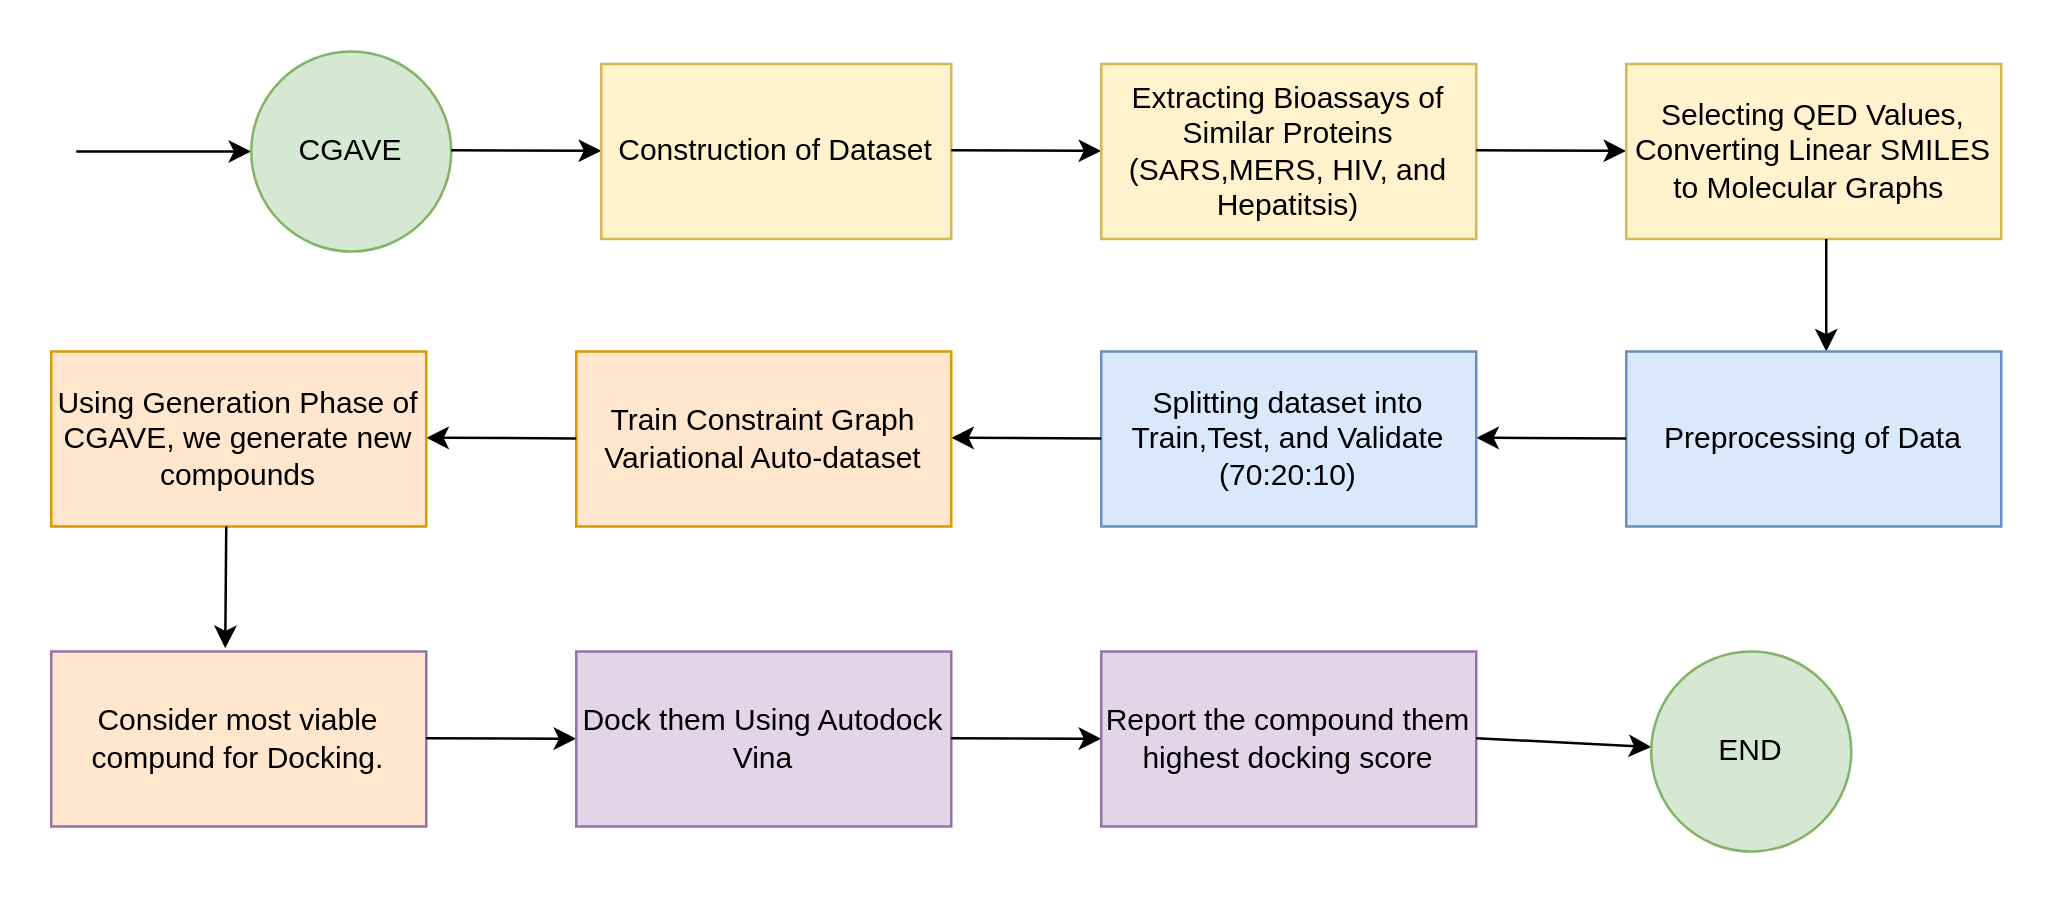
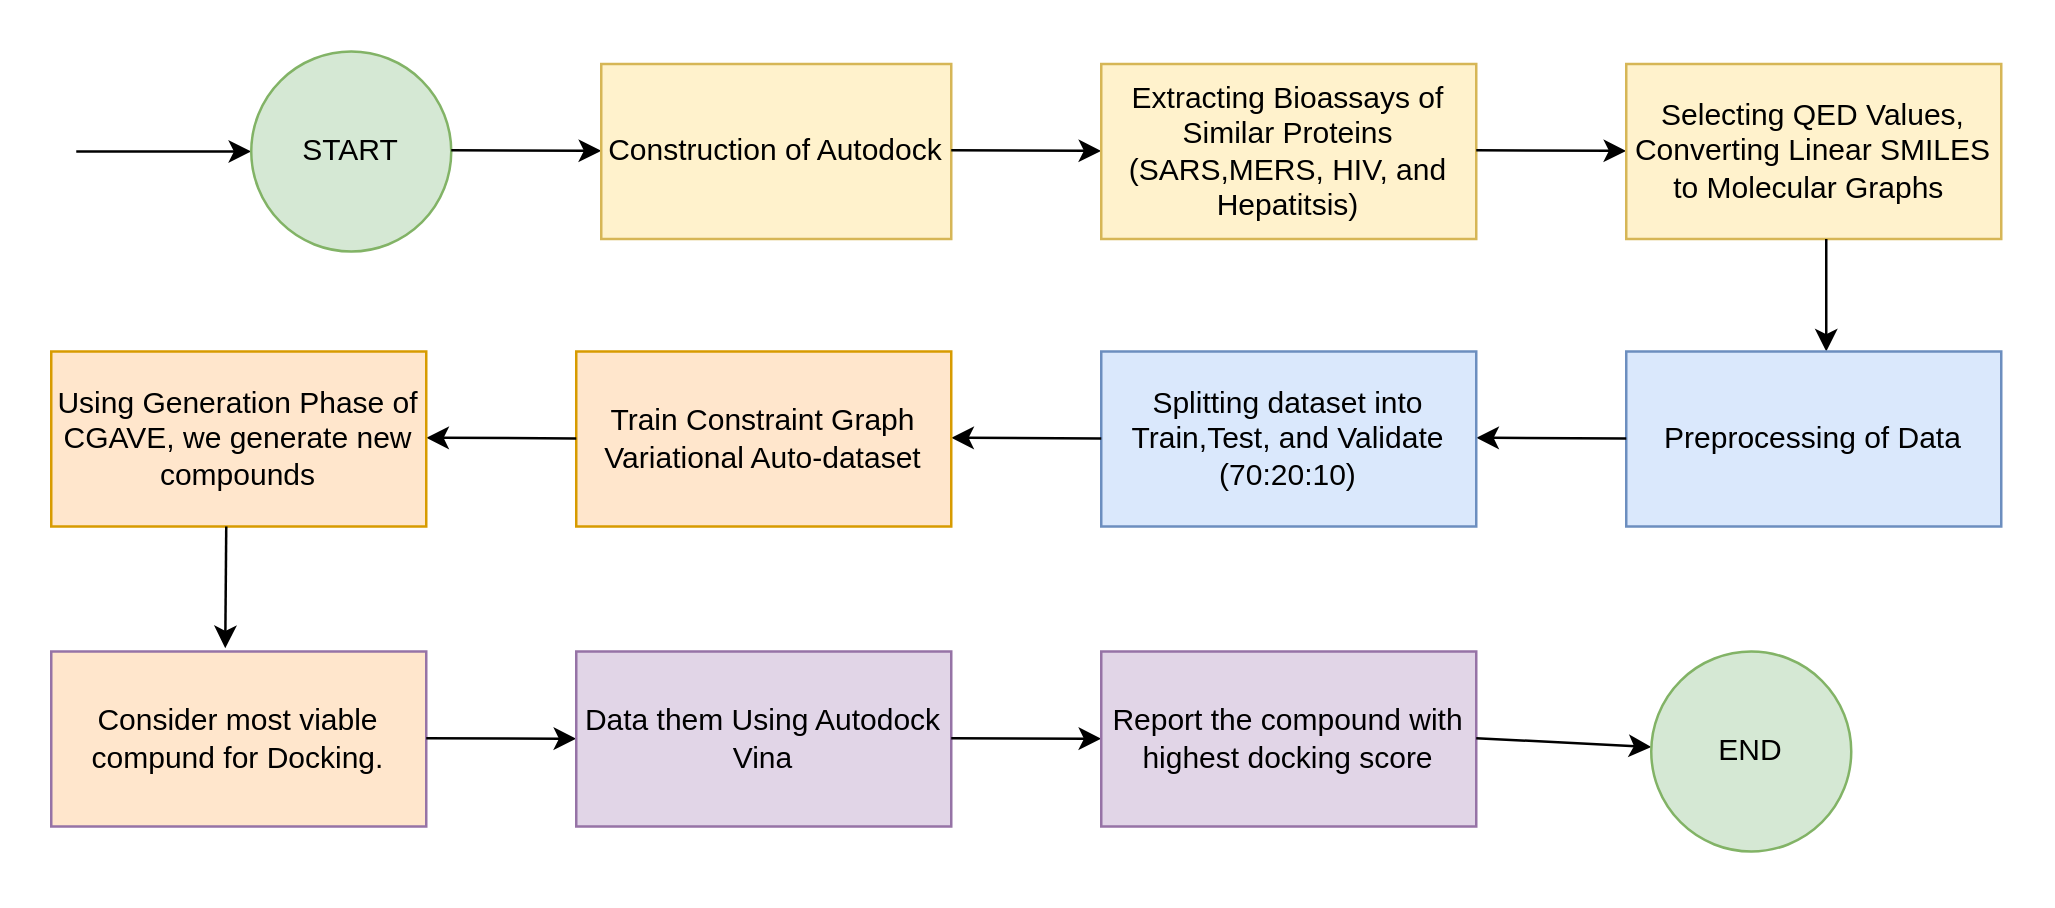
(351, 151) -> (351, 151)
(776, 151) -> (776, 151)
(764, 739) -> (764, 739)
(1289, 739) -> (1289, 739)
